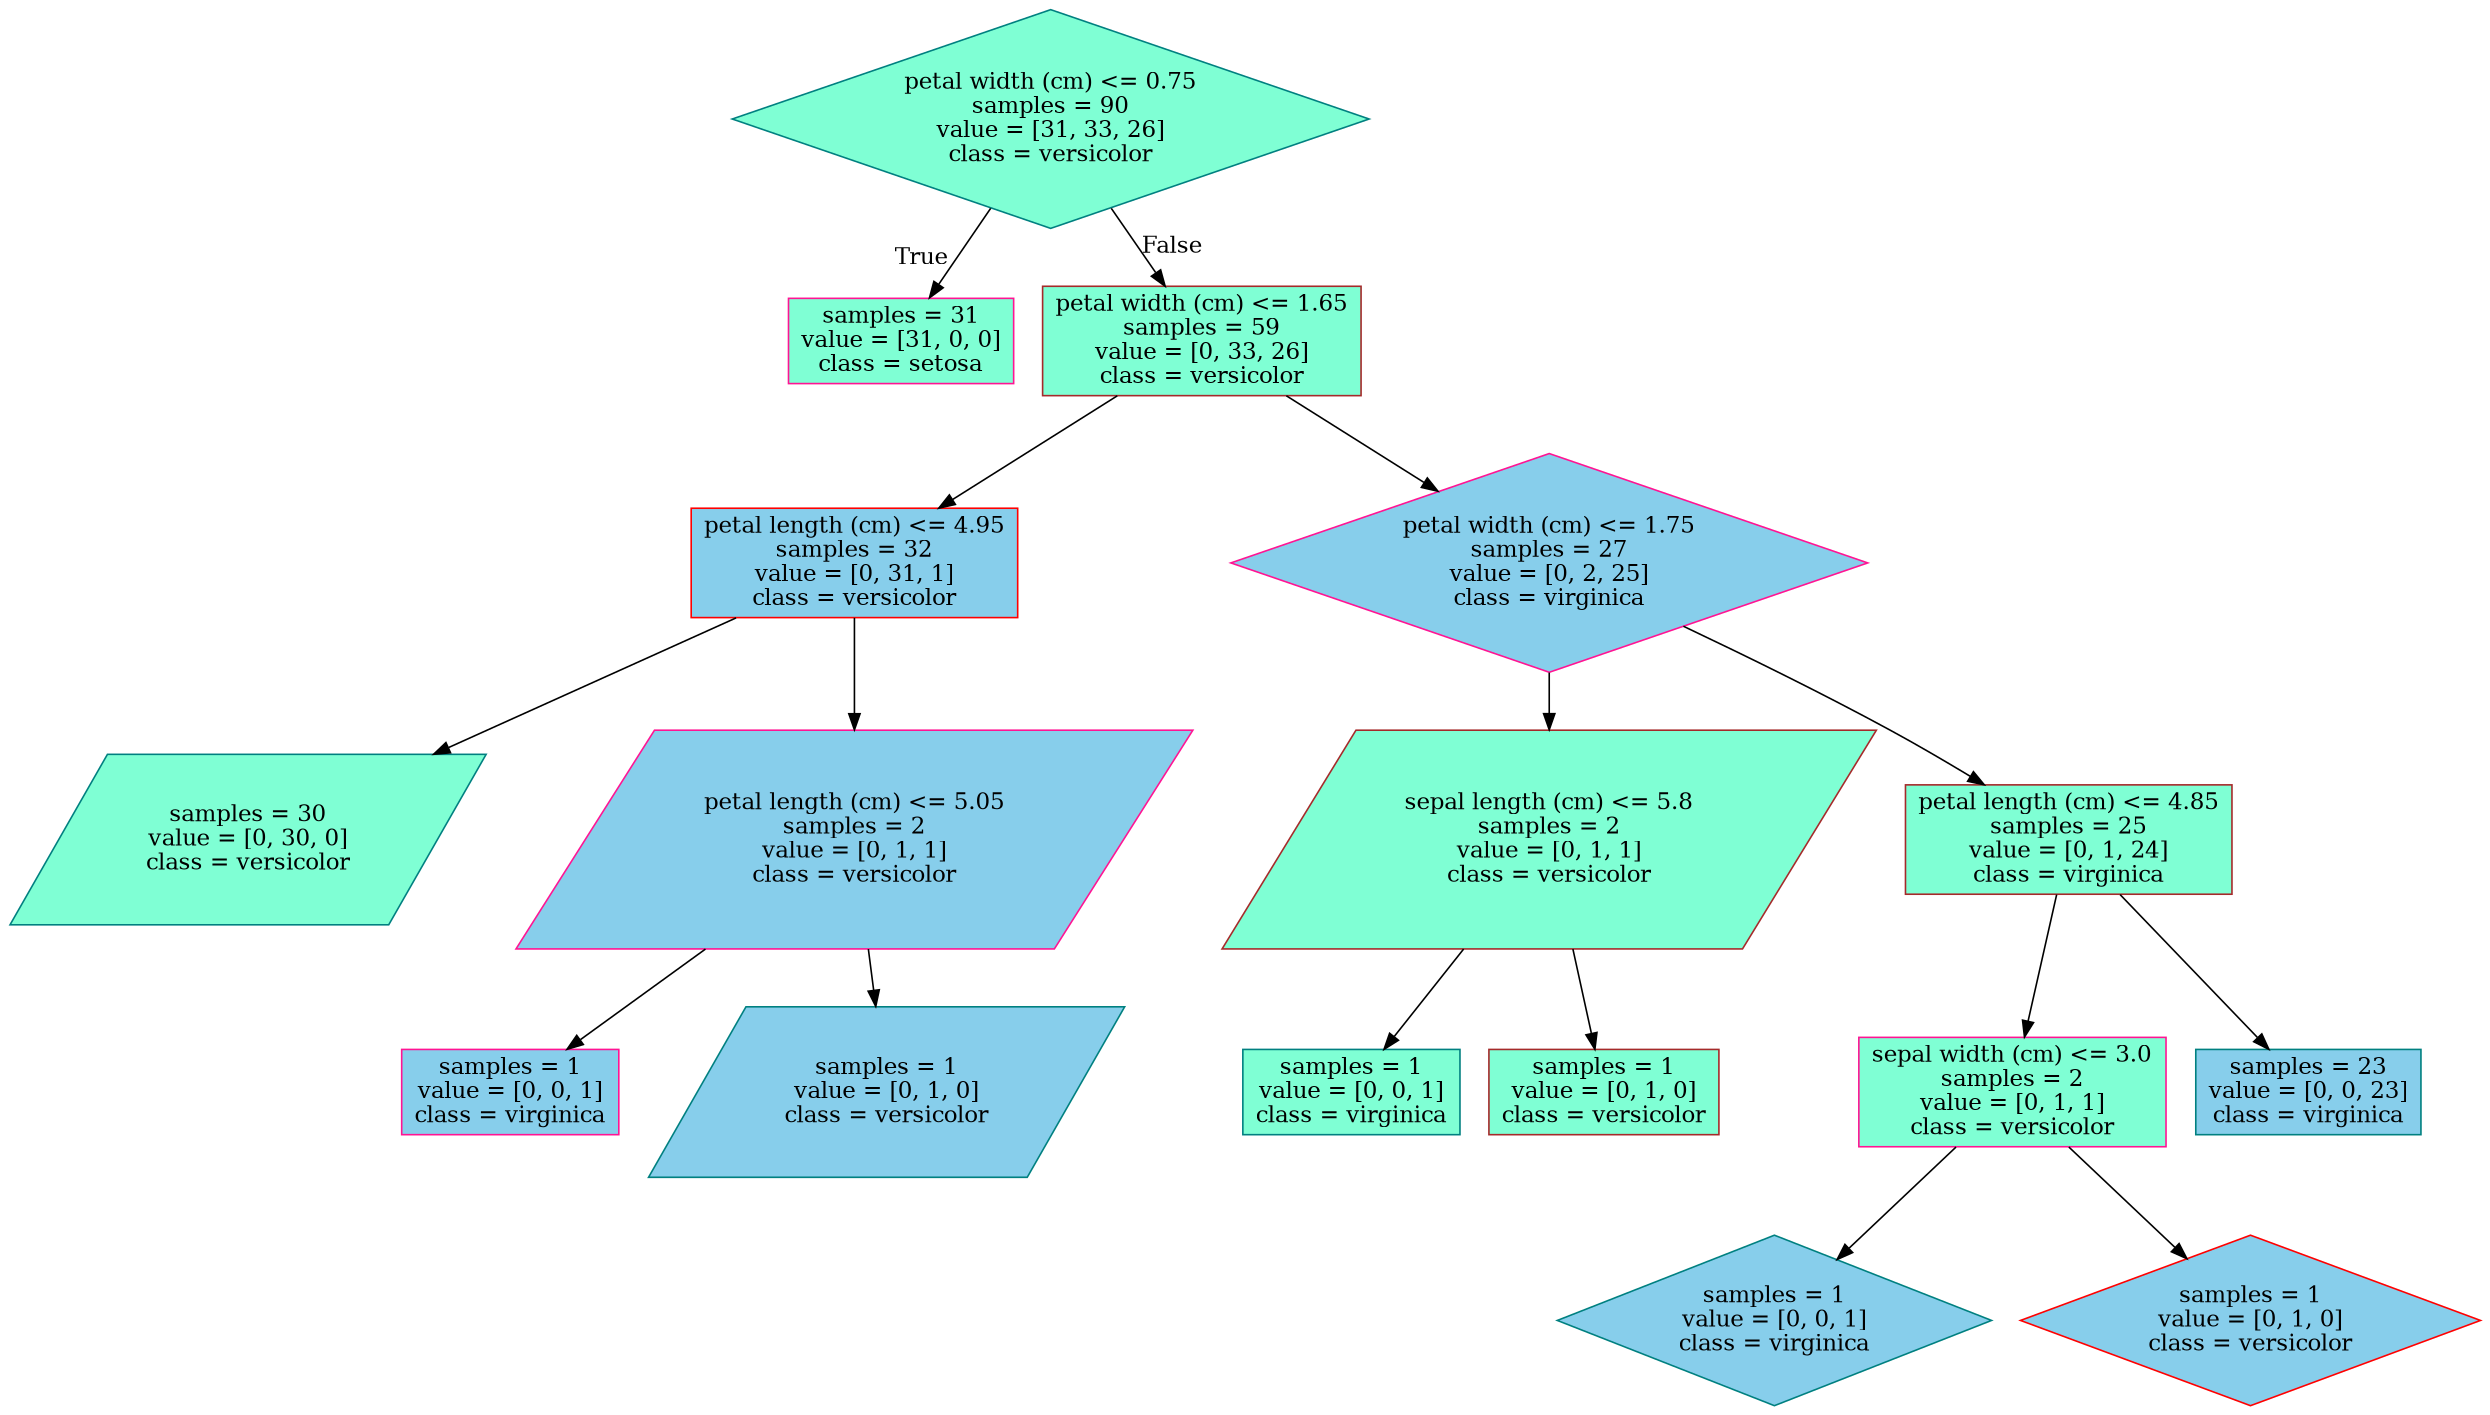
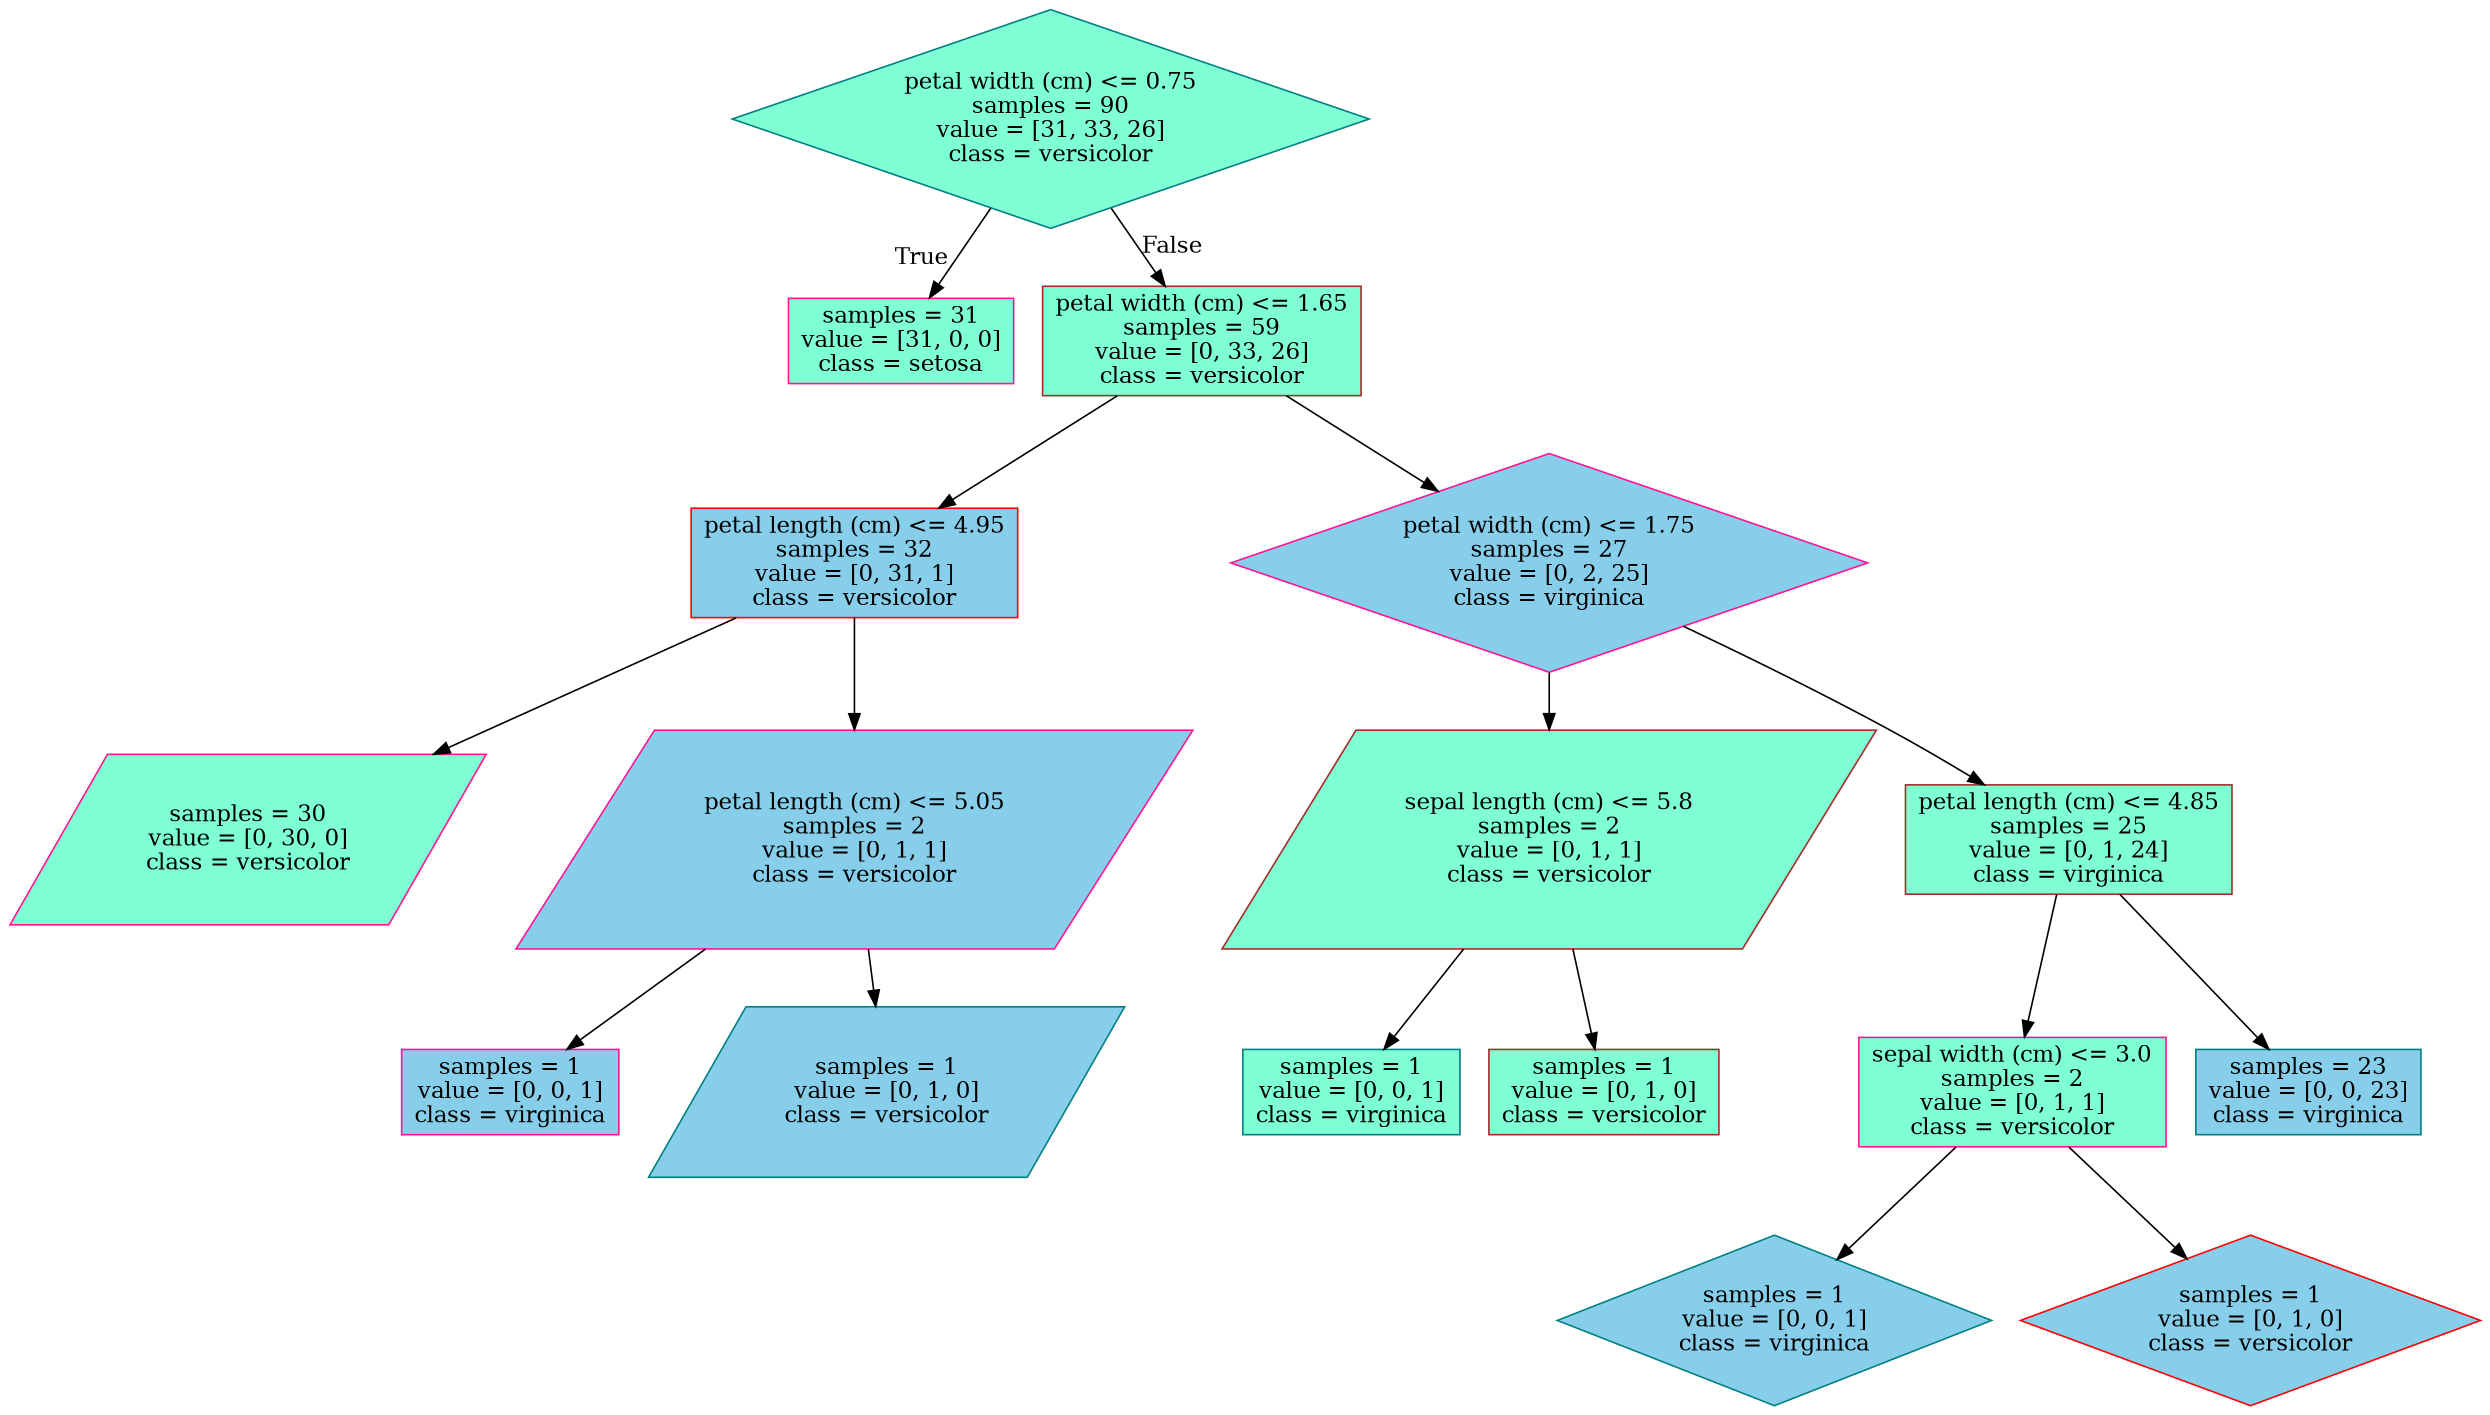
(248, 840) -> (248, 840)
